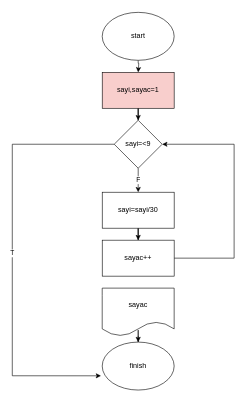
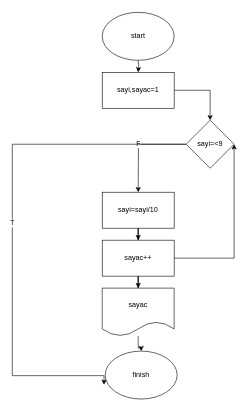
(138, 90) -> (138, 90)
(138, 144) -> (210, 144)
(138, 210) -> (138, 210)
none -> (138, 284)
(138, 366) -> (141, 375)
